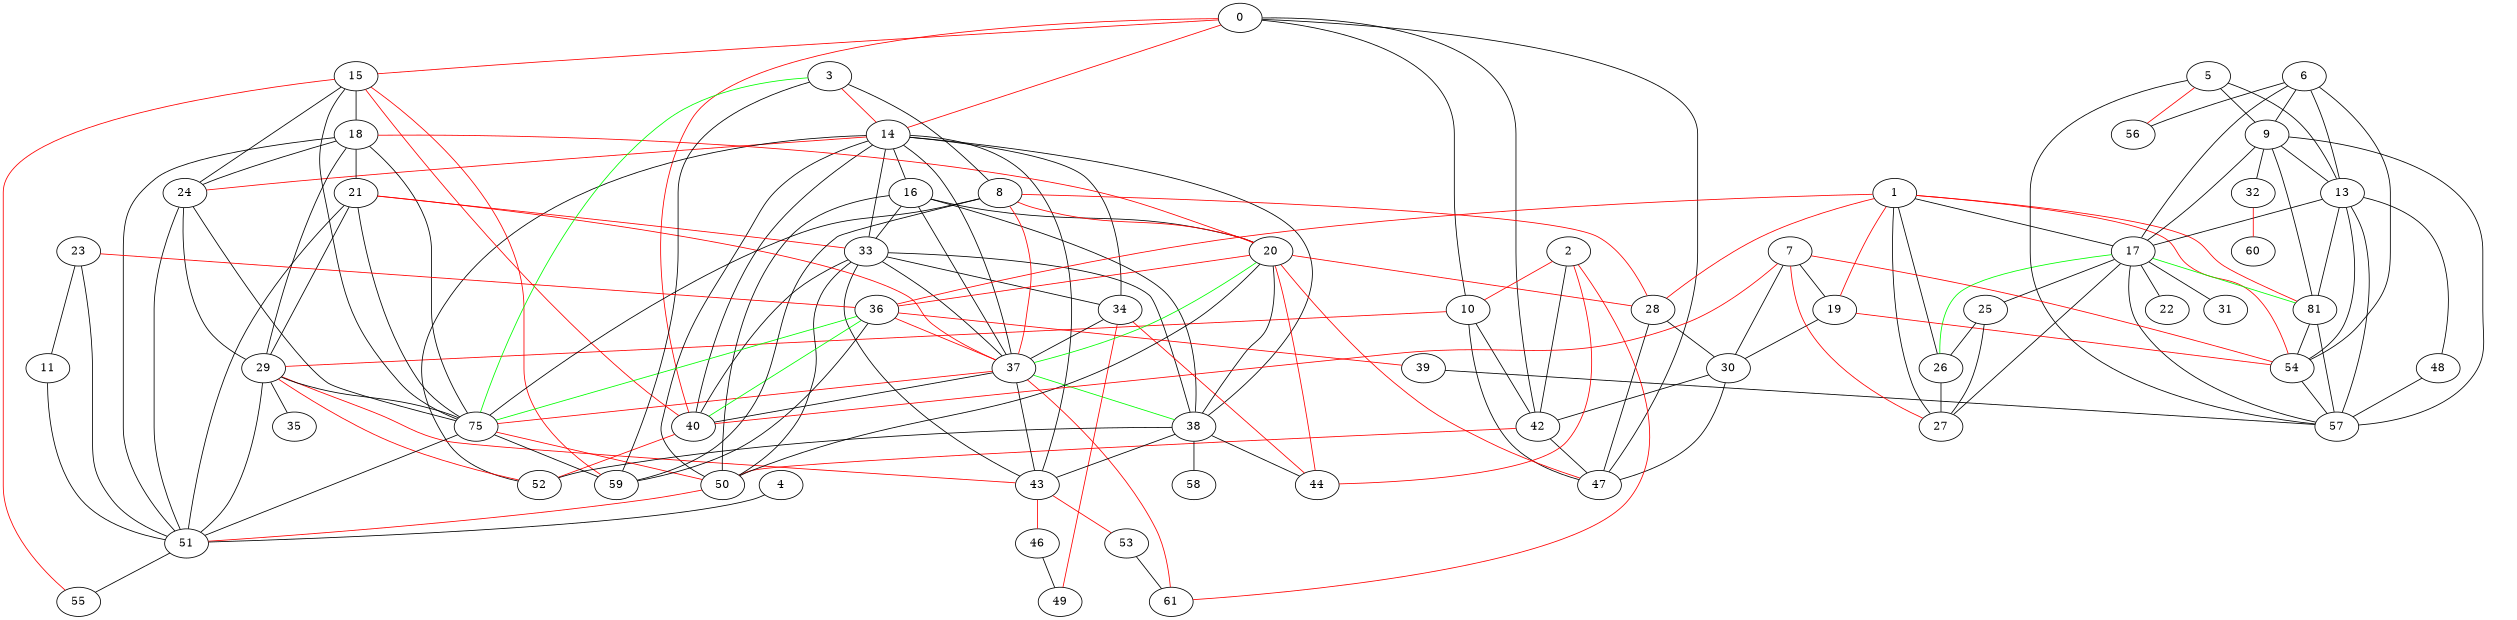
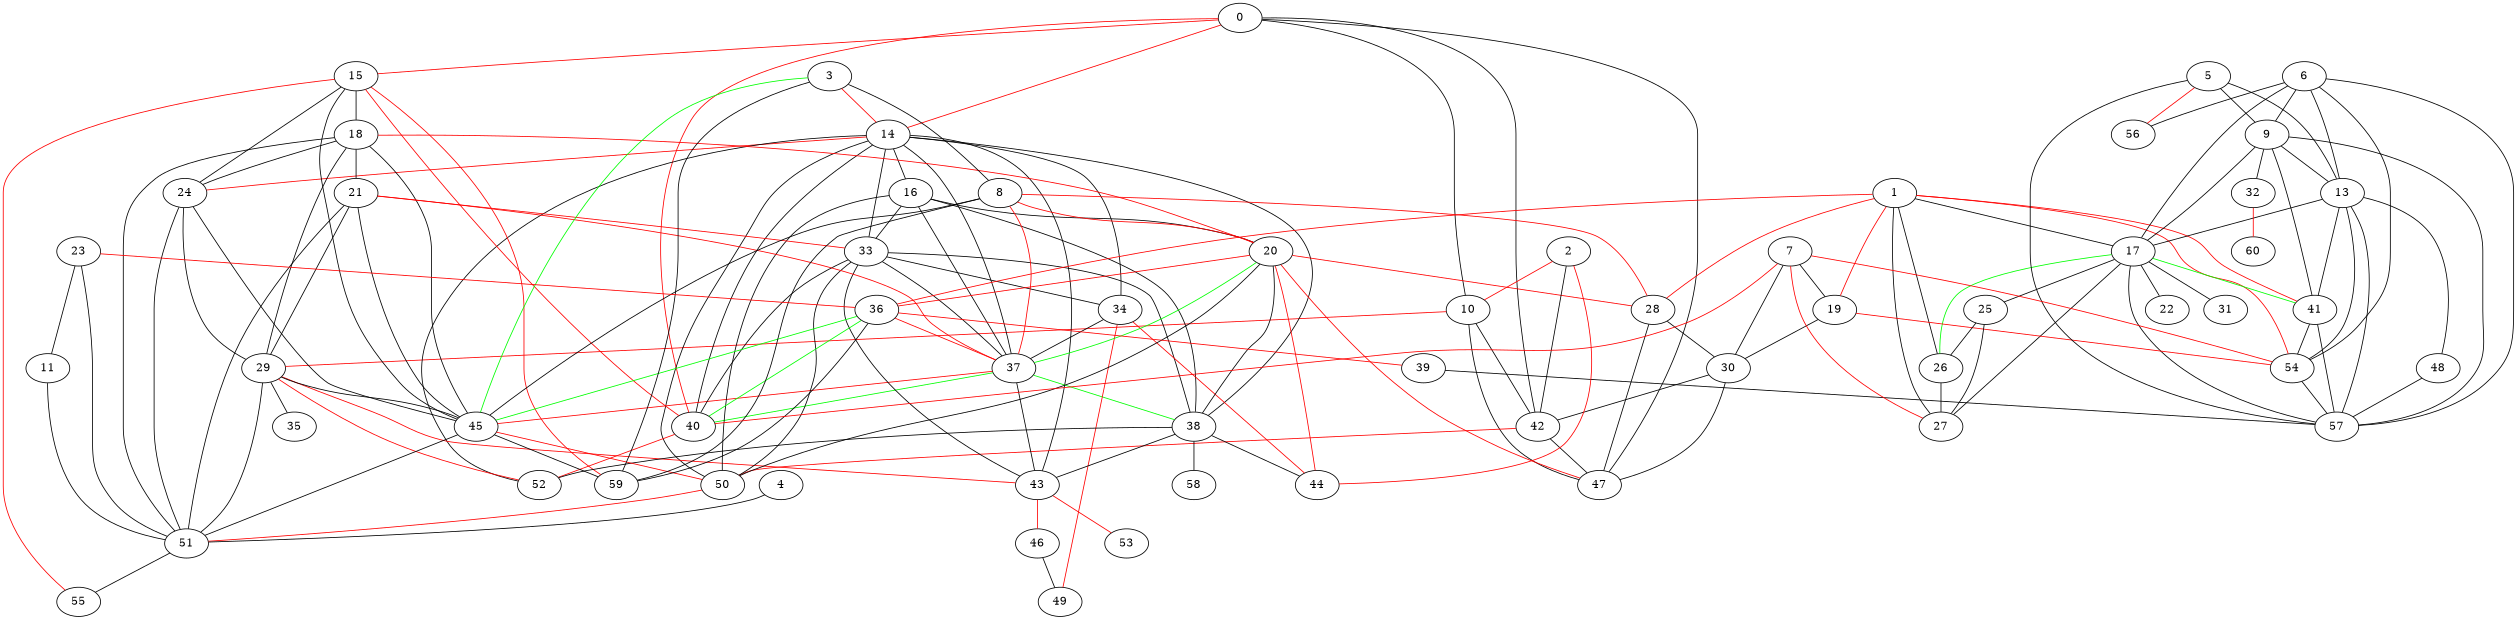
none -> (2514, 241)
(2315, 310) -> (2315, 310)
(854, 397) -> (854, 397)
(476, 427) -> (476, 427)
(1171, 602) -> none
